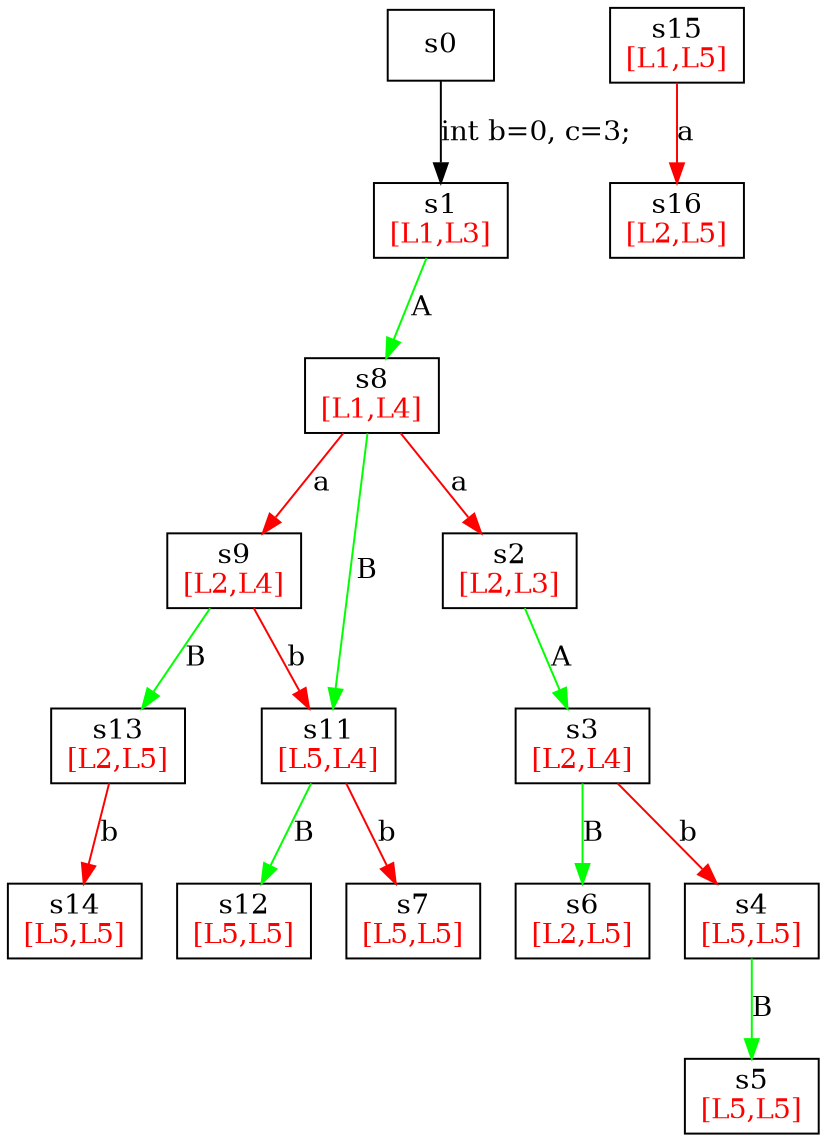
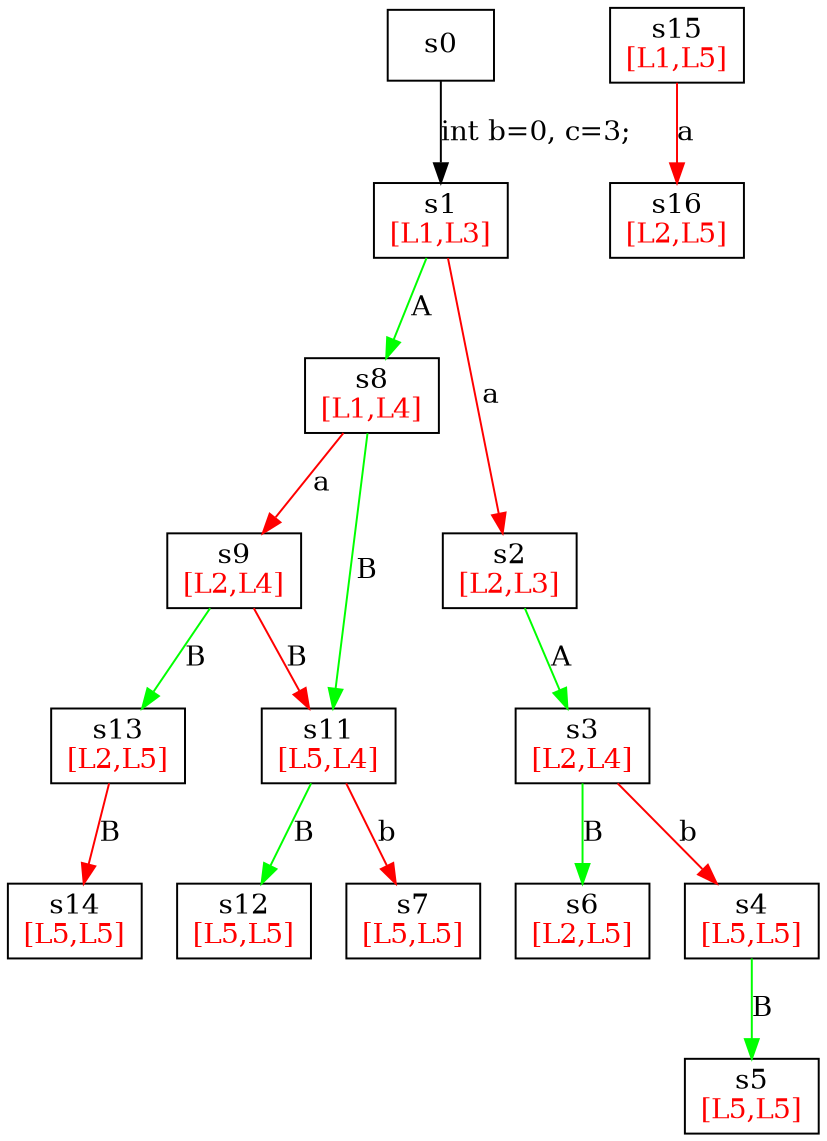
(434, 475) -> (473, 386)
(297, 658) -> (297, 658)
(110, 833) -> (110, 833)
